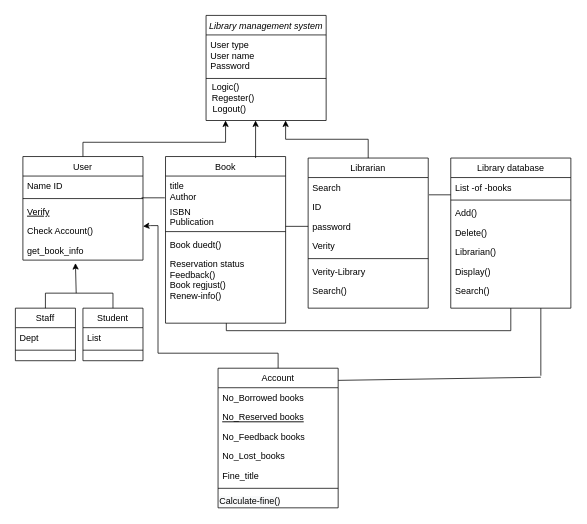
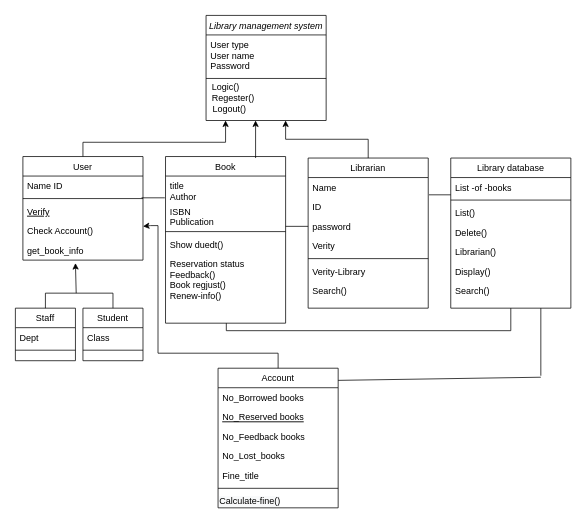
(327, 188) -> (322, 188)
(467, 213) -> (468, 213)
(199, 245) -> (199, 245)
(96, 338) -> (98, 338)
